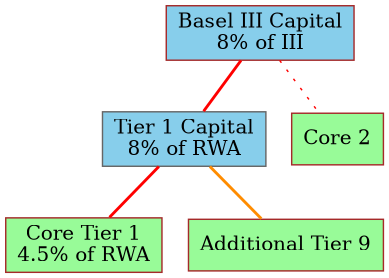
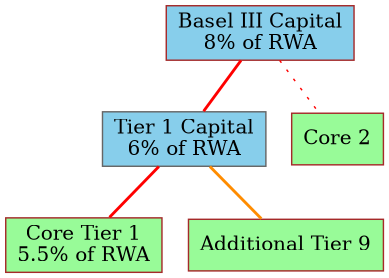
(260, 33) -> (260, 33)
(184, 139) -> (184, 139)
(84, 245) -> (84, 245)
